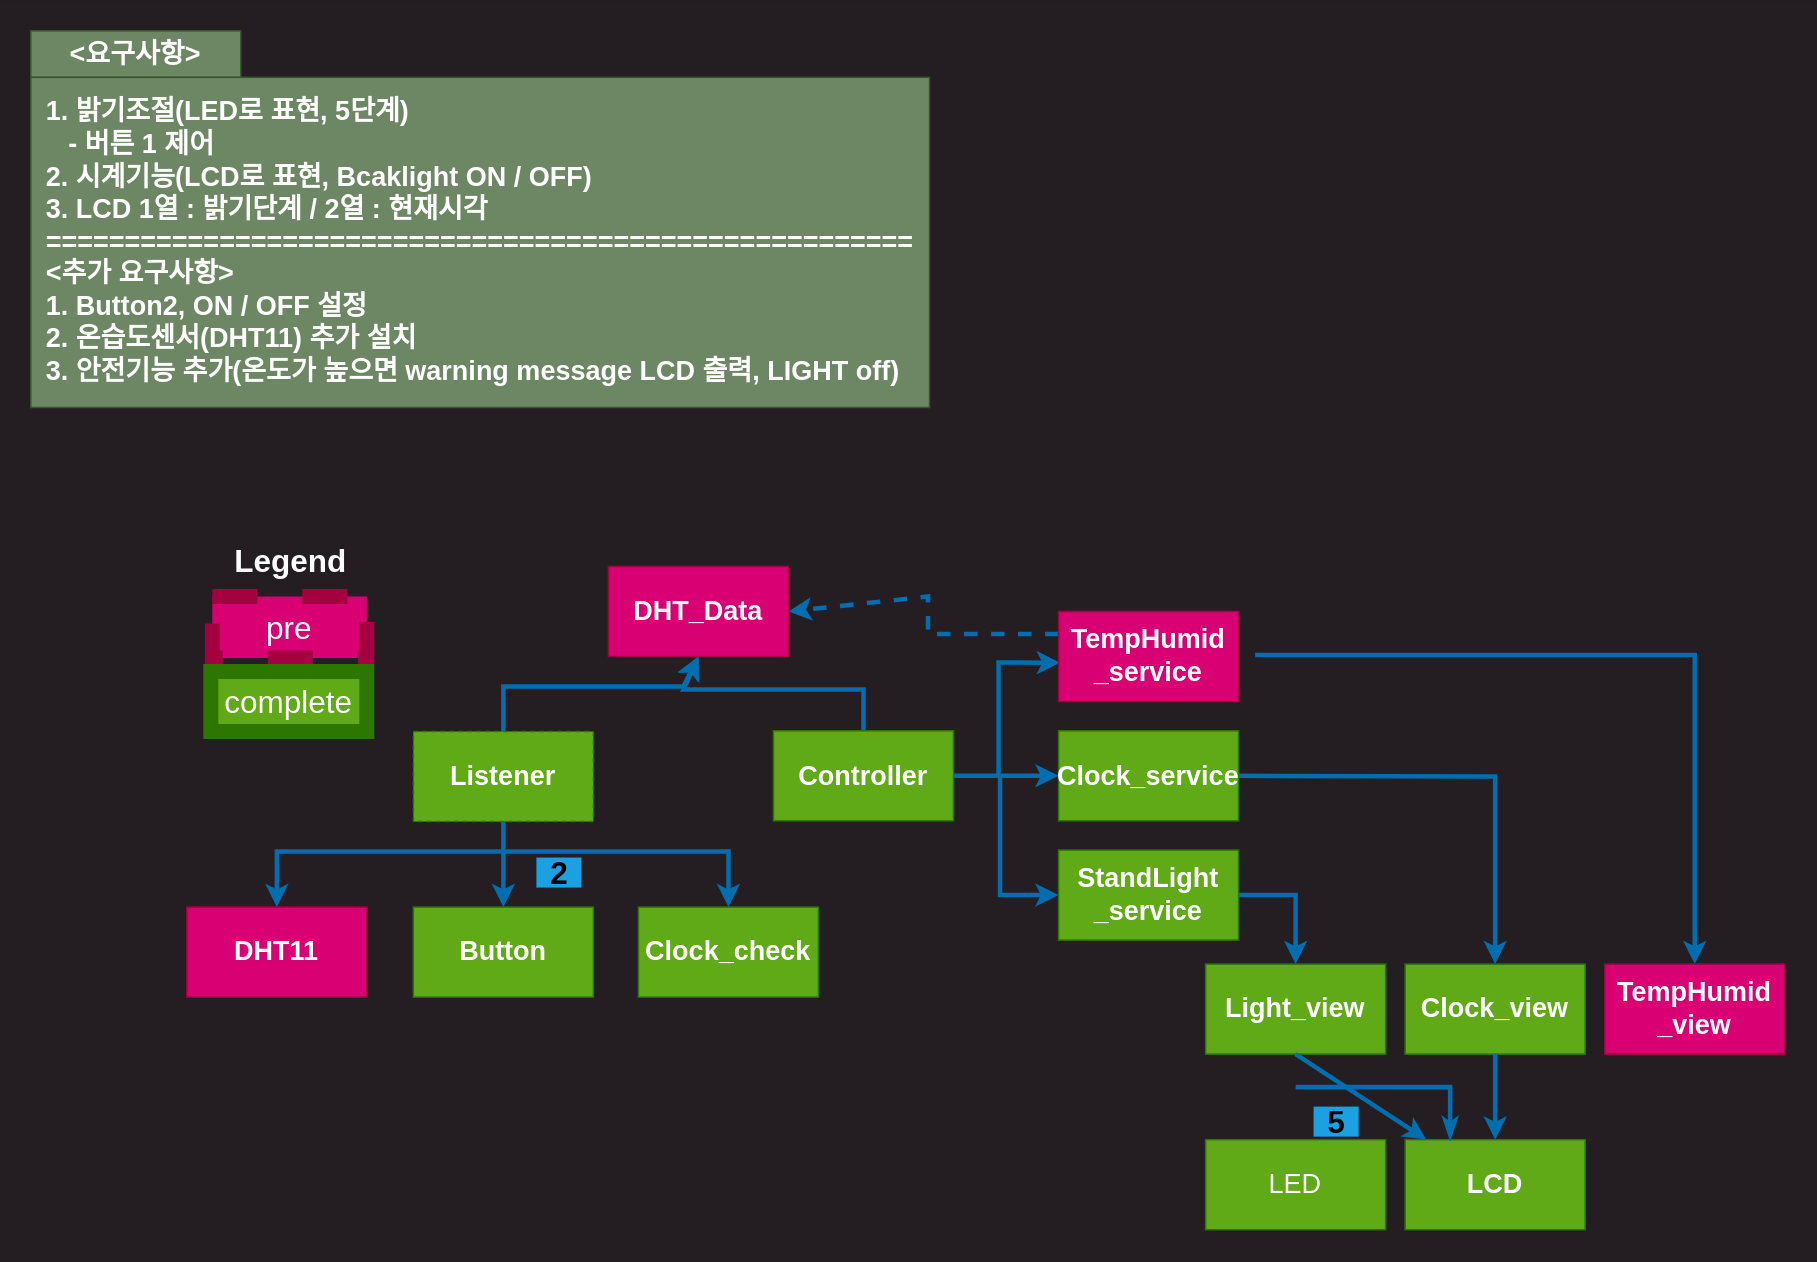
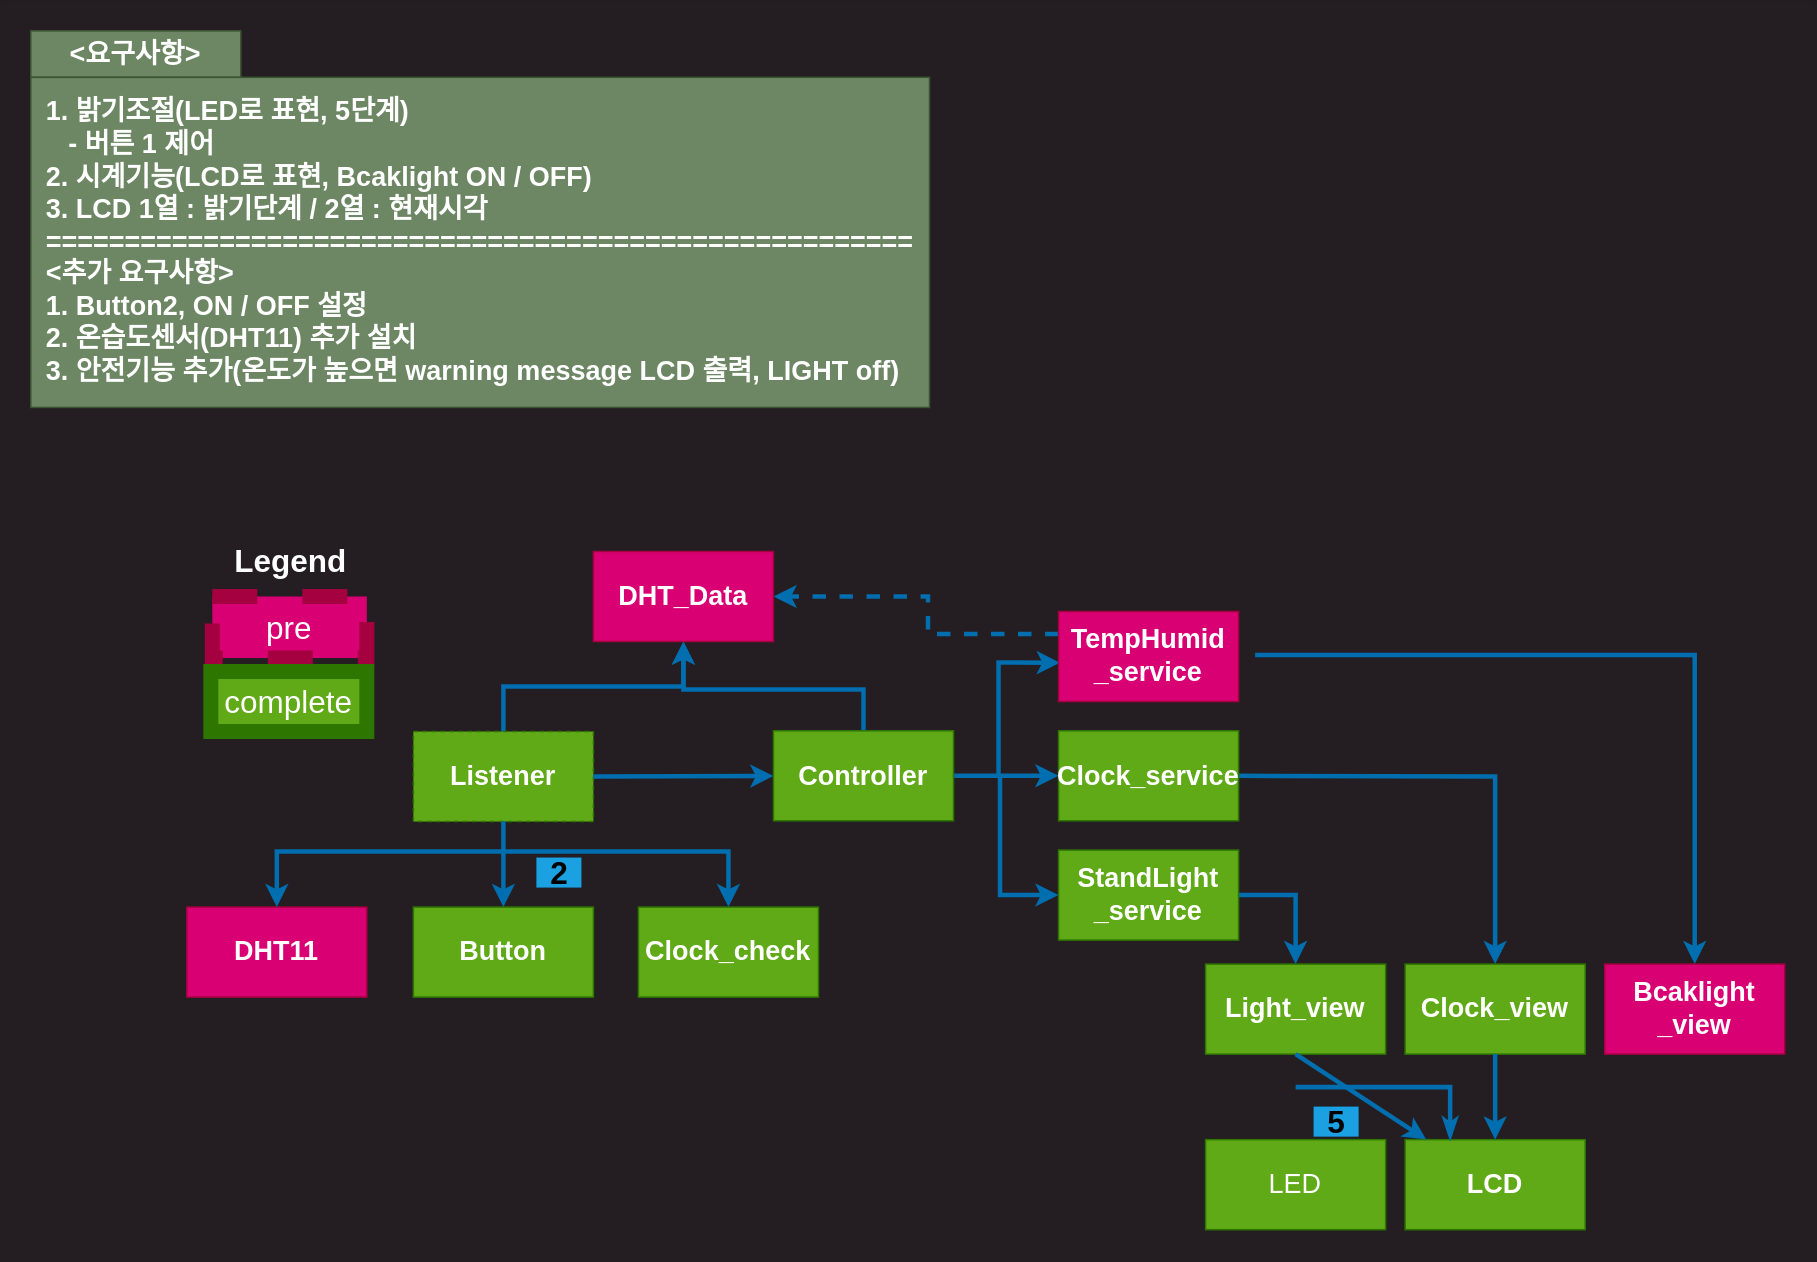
(698, 611) -> (683, 596)
none -> (676, 776)
(1694, 1009) -> (1694, 1009)
